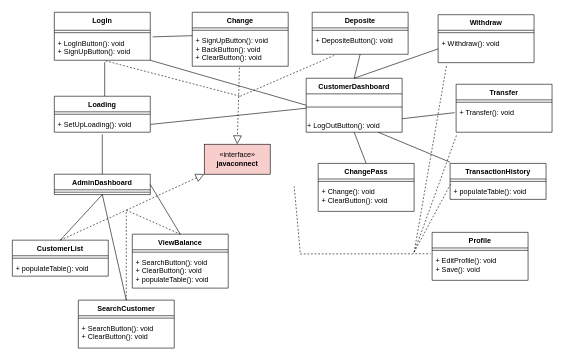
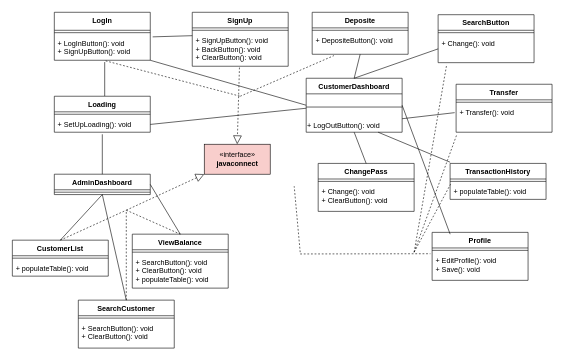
(240, 20) -> (240, 20)
(486, 23) -> (486, 23)
(473, 43) -> (470, 43)
none -> (426, 170)
